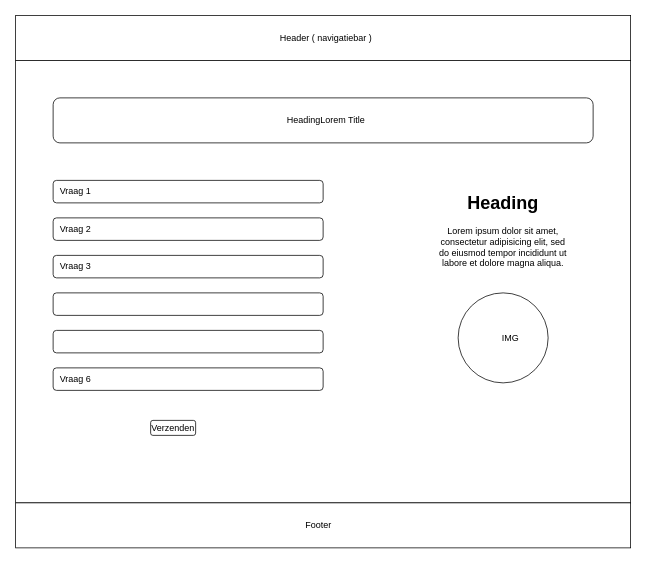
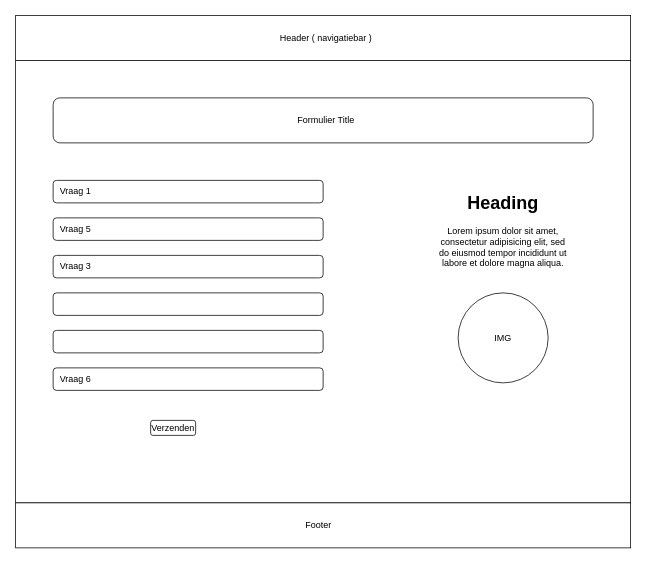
(326, 120) -> (326, 120)
(75, 229) -> (75, 229)
(510, 338) -> (503, 338)
